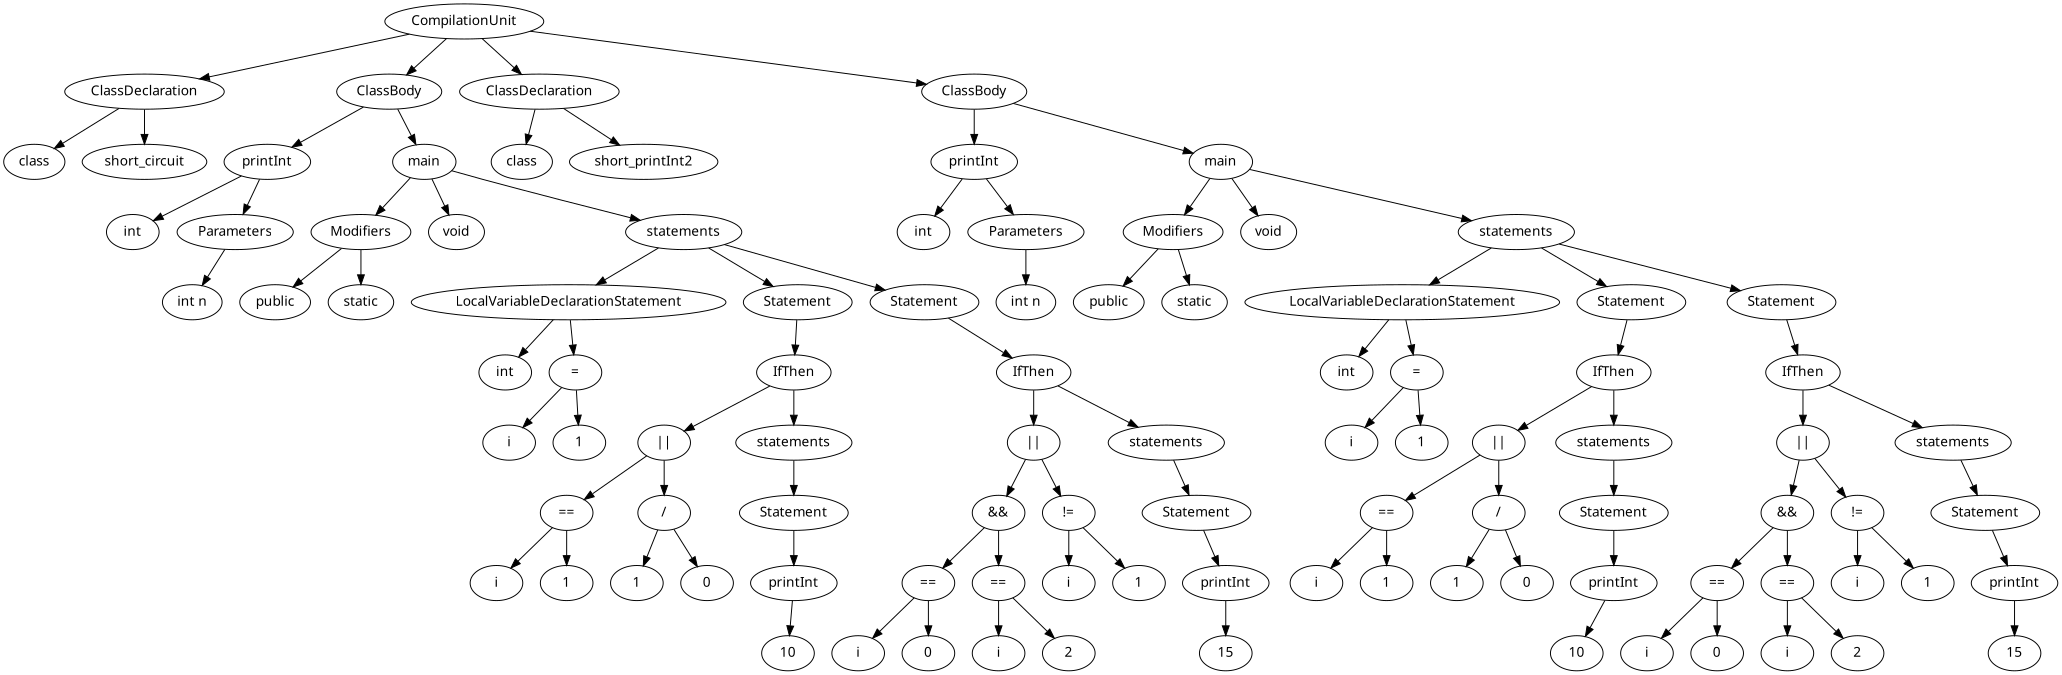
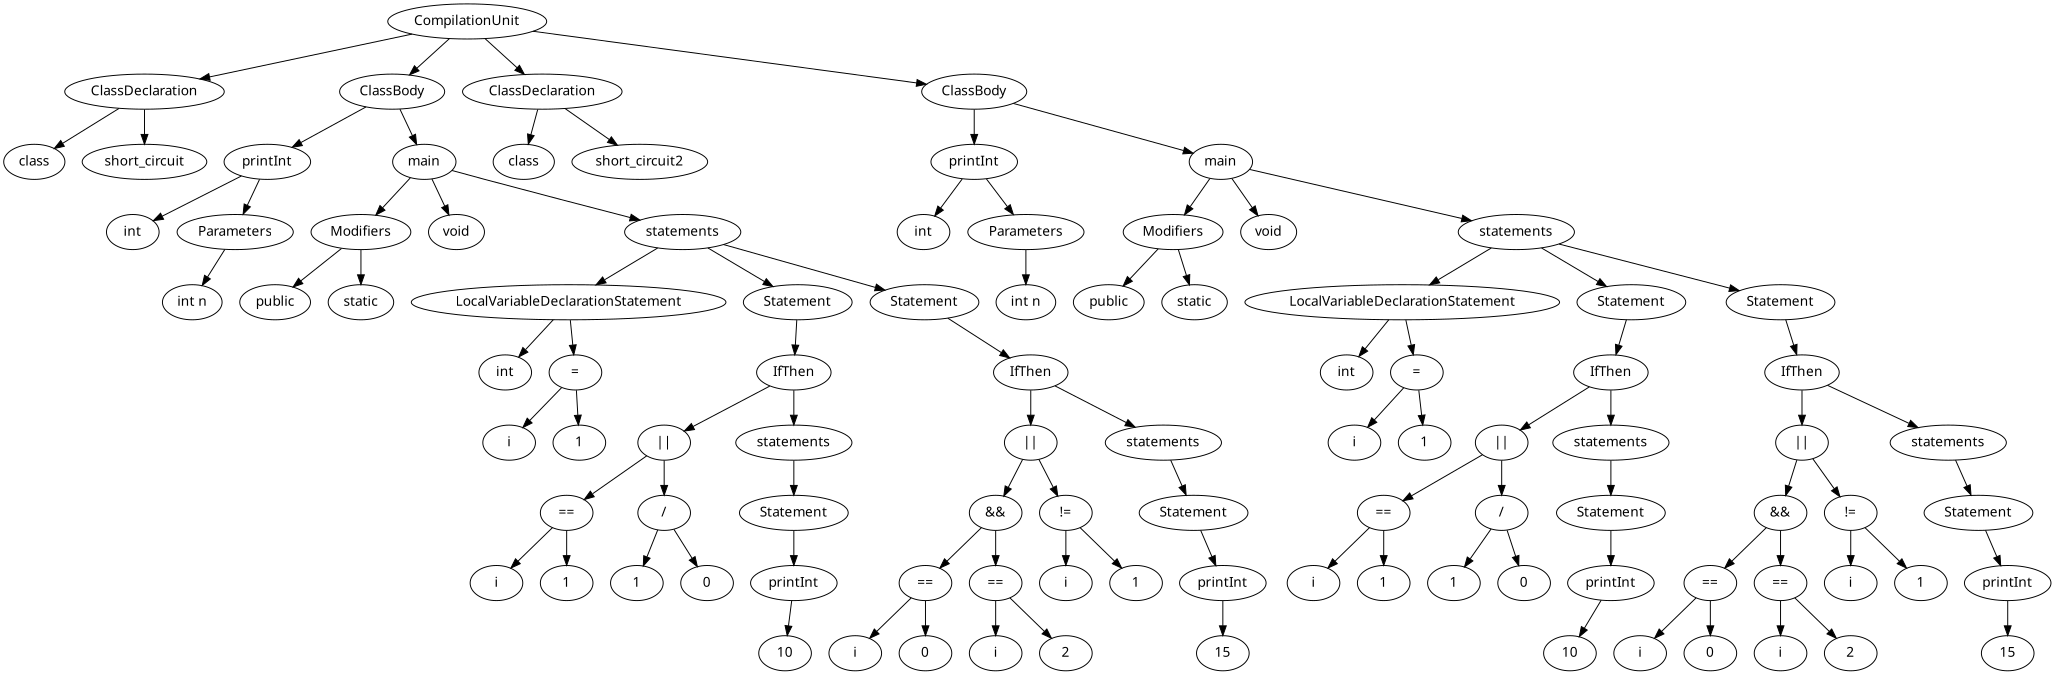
(644, 162) -> (640, 162)
